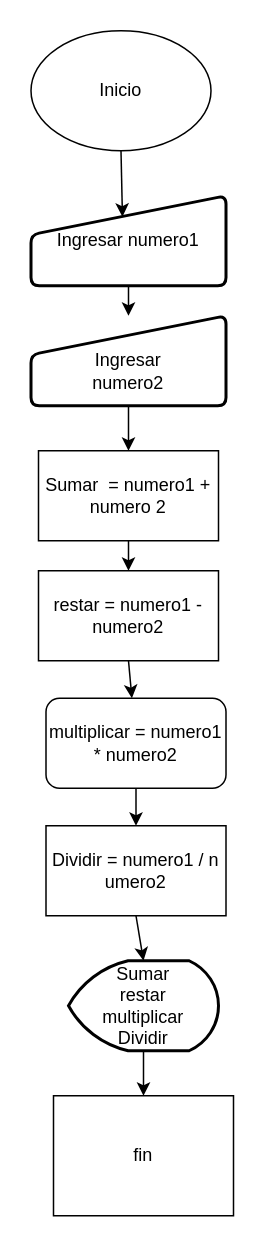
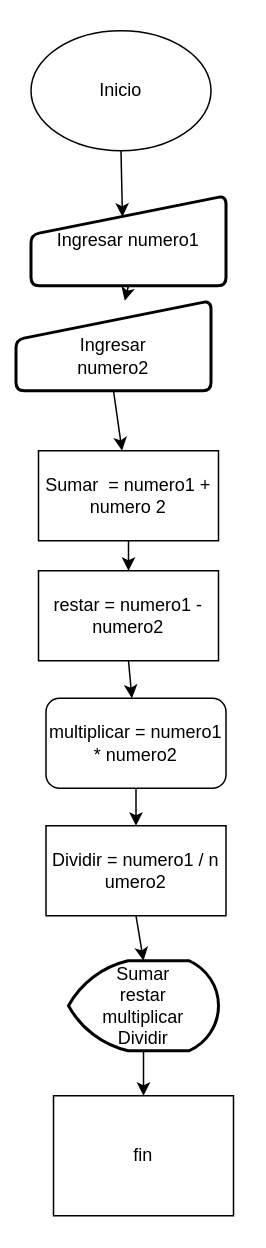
(128, 361) -> (113, 346)
